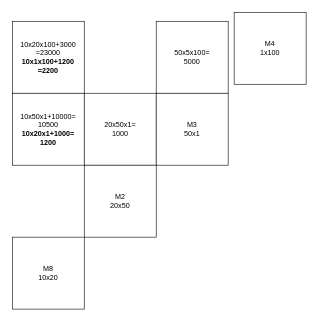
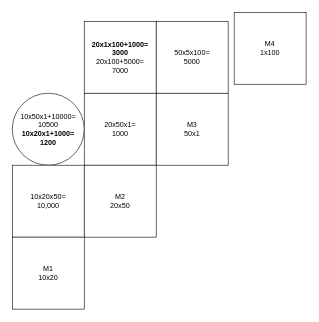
(48, 57) -> none
none -> (120, 57)
(48, 129) -> (48, 129)
none -> (48, 201)
(48, 273) -> (48, 273)
